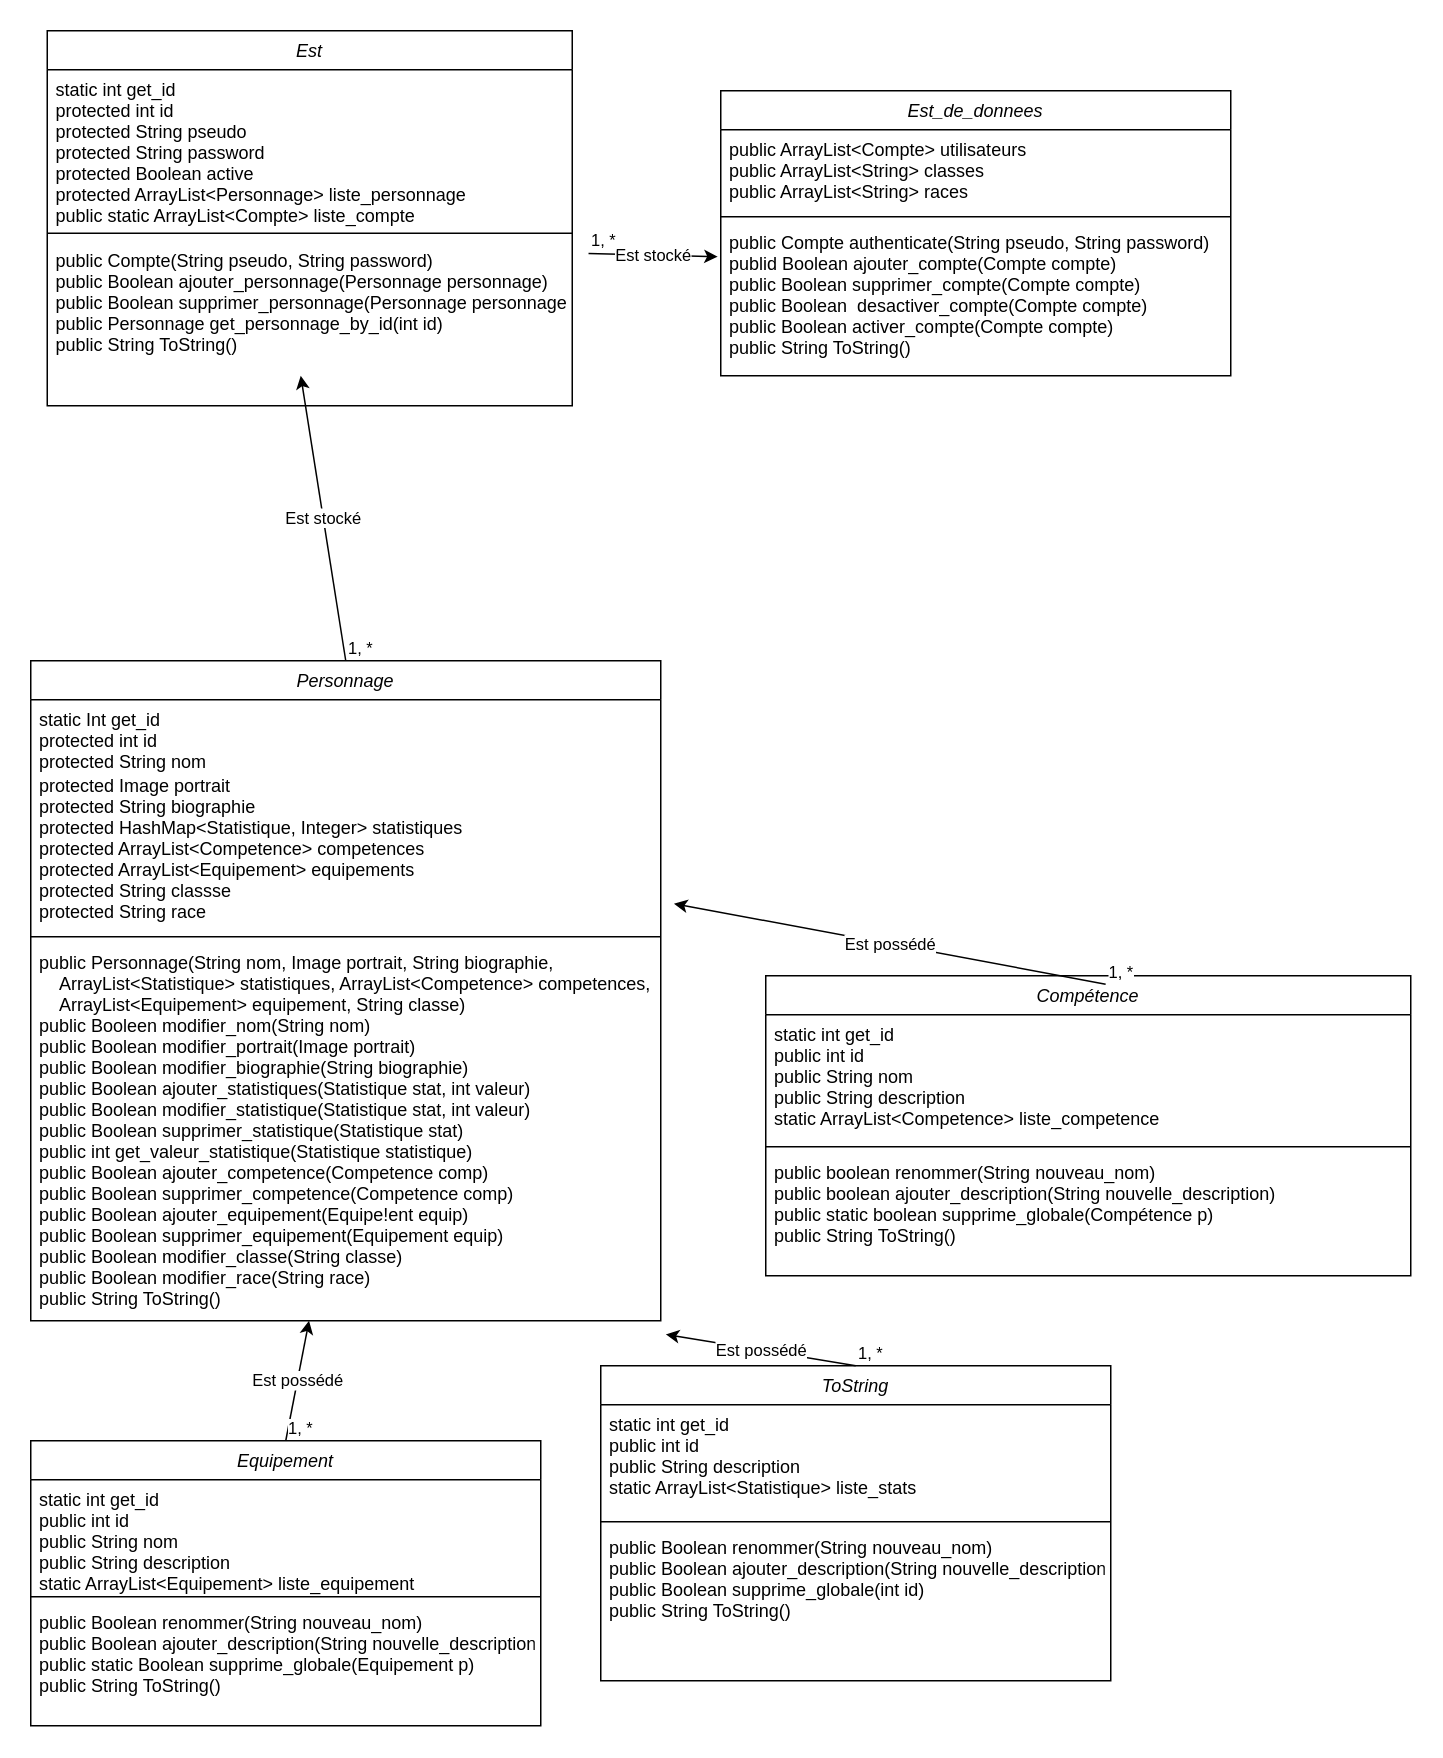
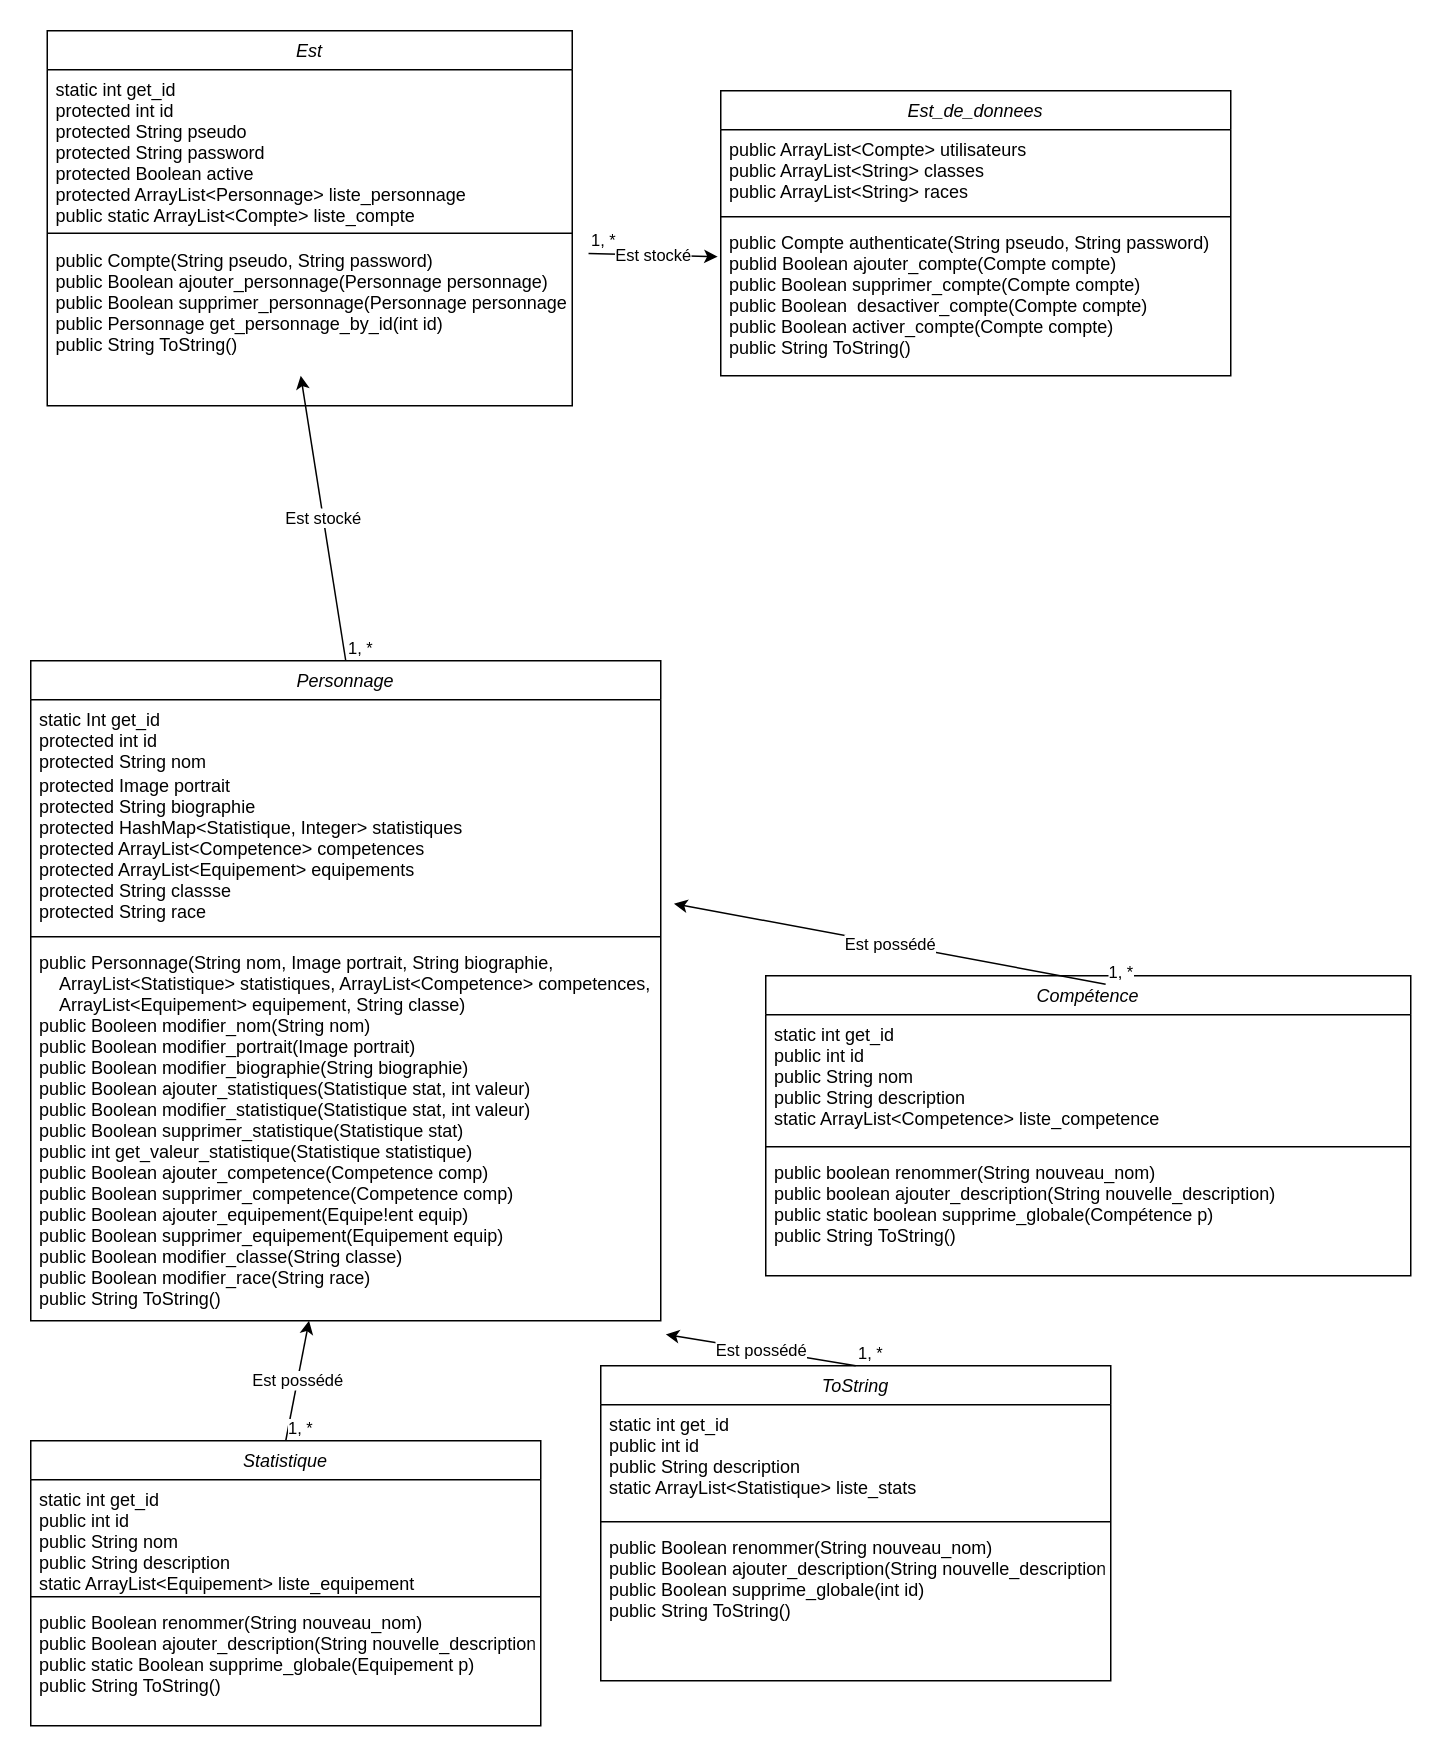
(285, 1461) -> (285, 1461)
